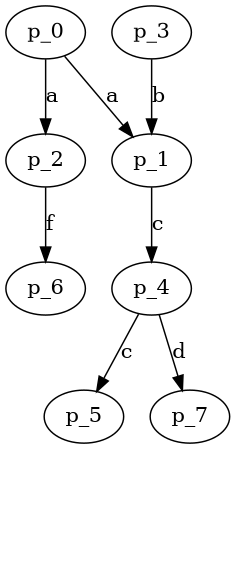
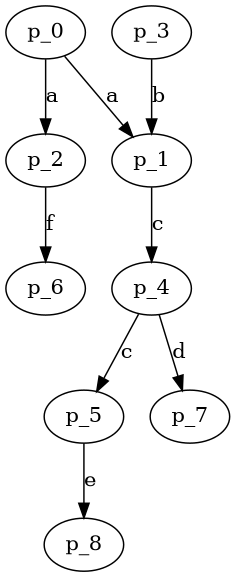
none -> (84, 545)
